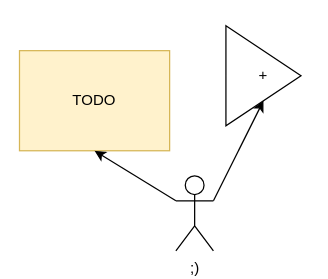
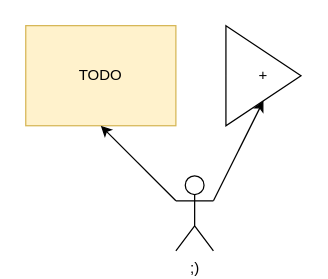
(94, 101) -> (101, 76)
